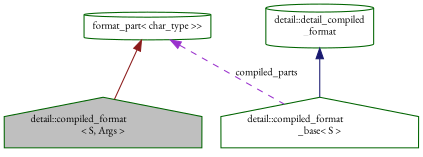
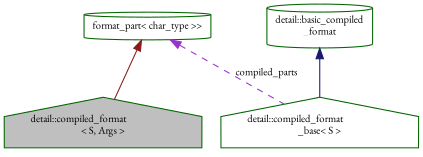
(320, 26) -> (320, 26)
